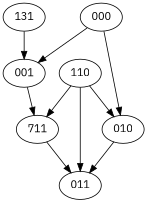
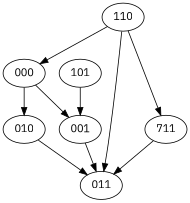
(24, 17) -> (80, 73)
(30, 97) -> (89, 154)
(99, 98) -> (77, 43)
